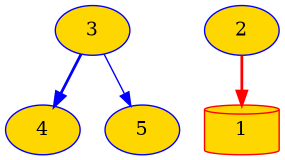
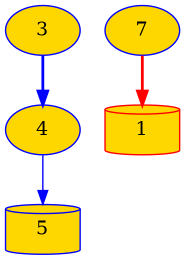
(242, 30) -> (142, 30)
(114, 74) -> (43, 173)
(142, 130) -> (43, 229)
